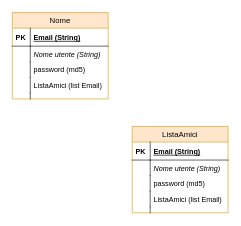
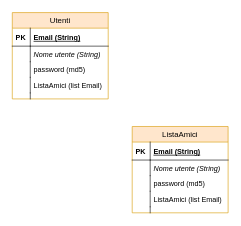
(60, 20) -> (60, 20)
